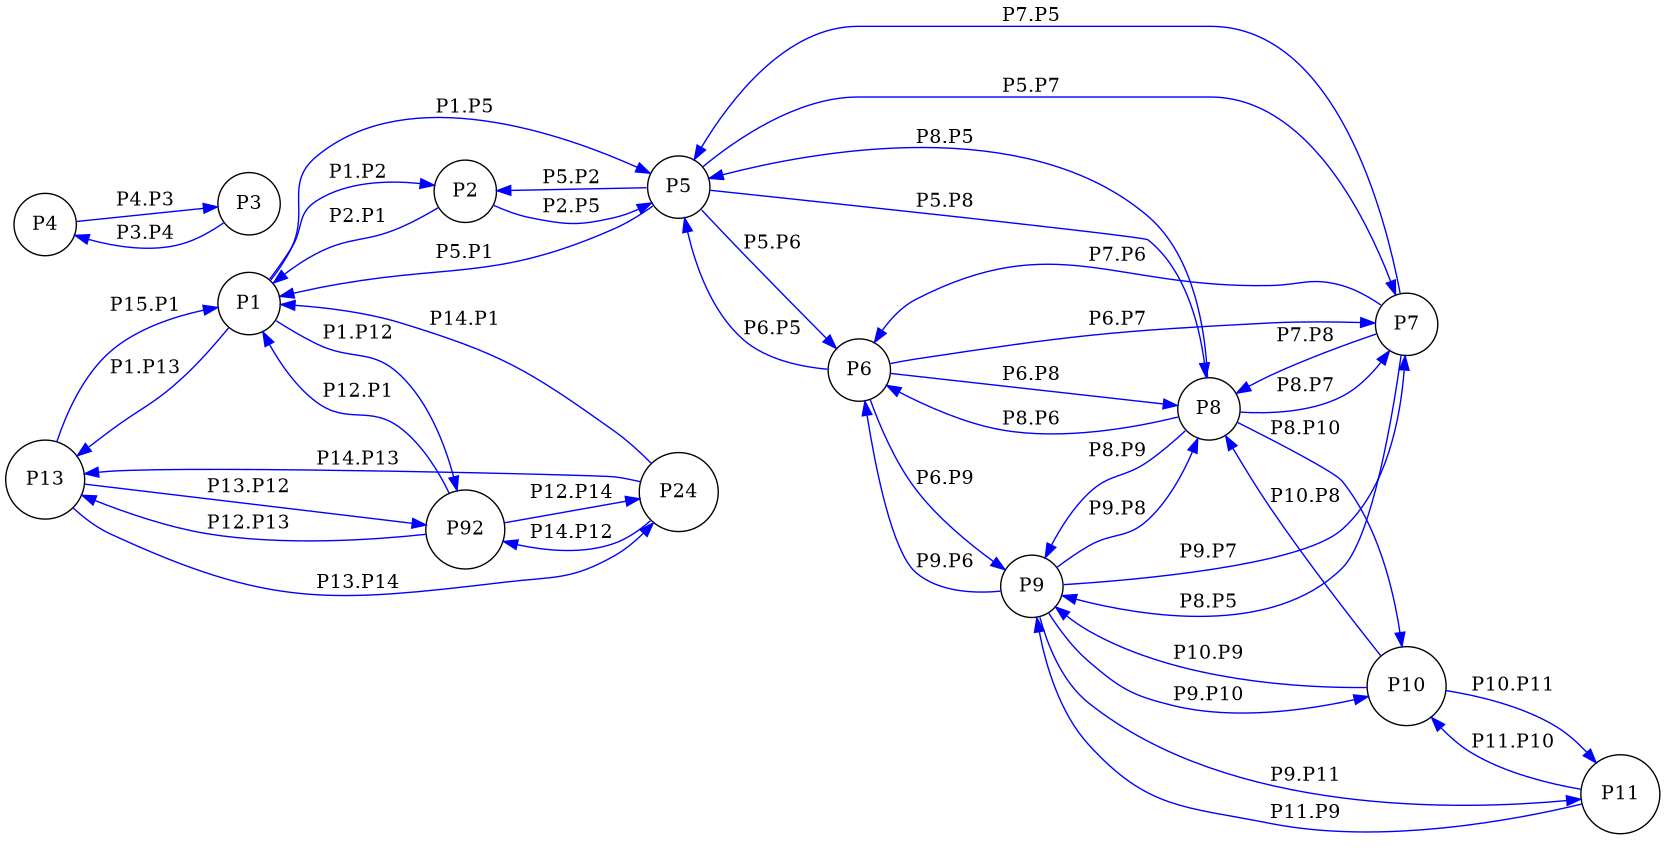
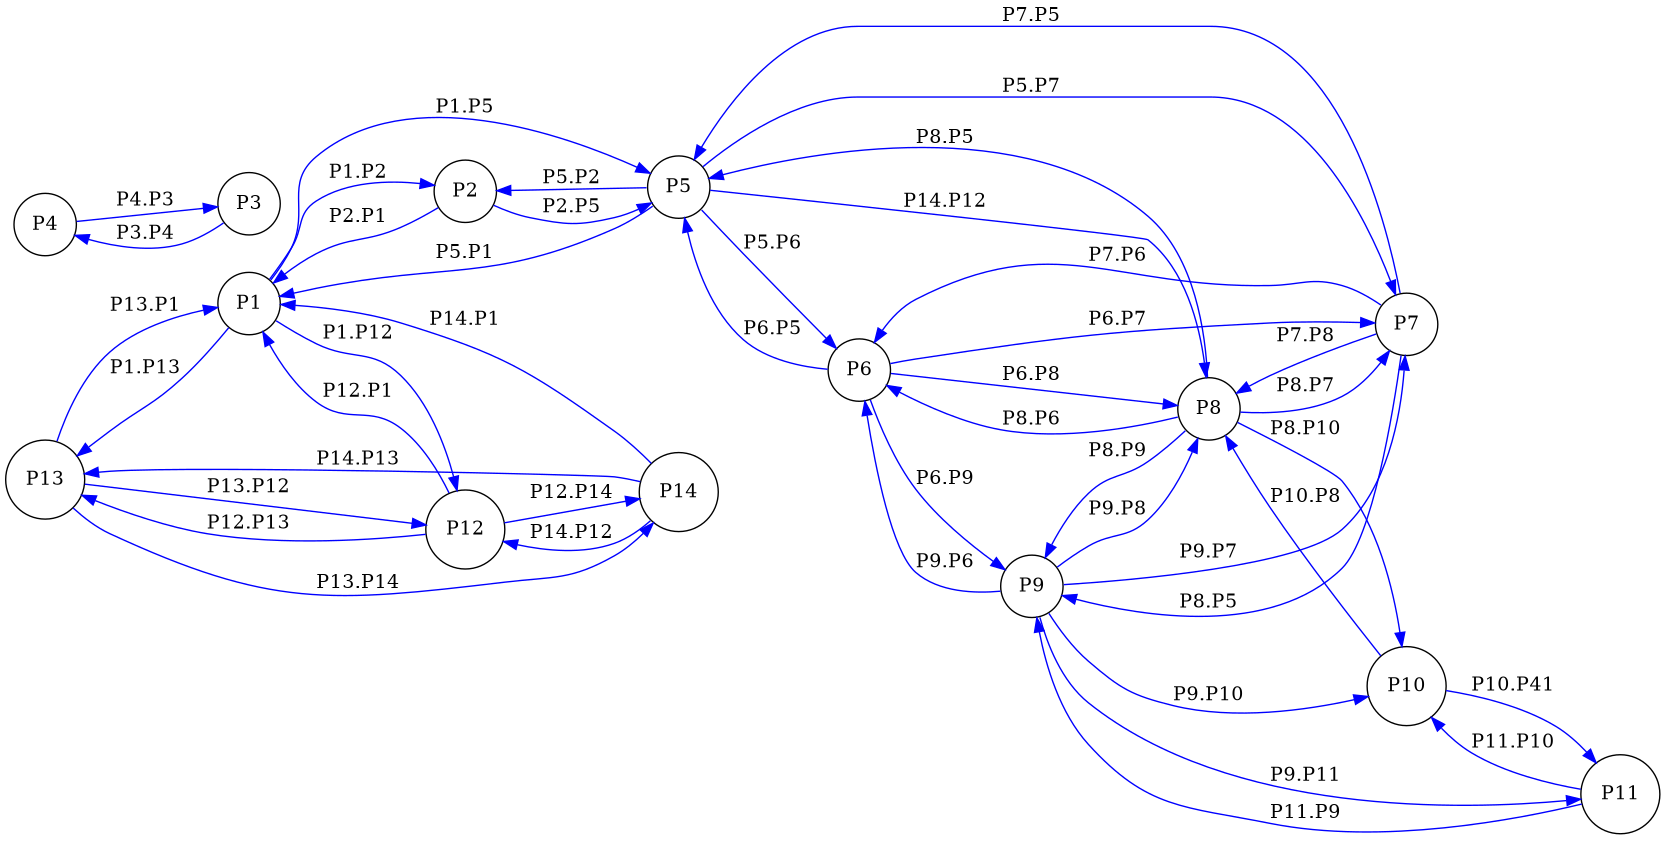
(946, 202) -> (946, 202)
(146, 306) -> (146, 306)
(679, 492) -> (679, 492)
(465, 529) -> (465, 529)
(1211, 674) -> none
(1513, 685) -> (1513, 685)
